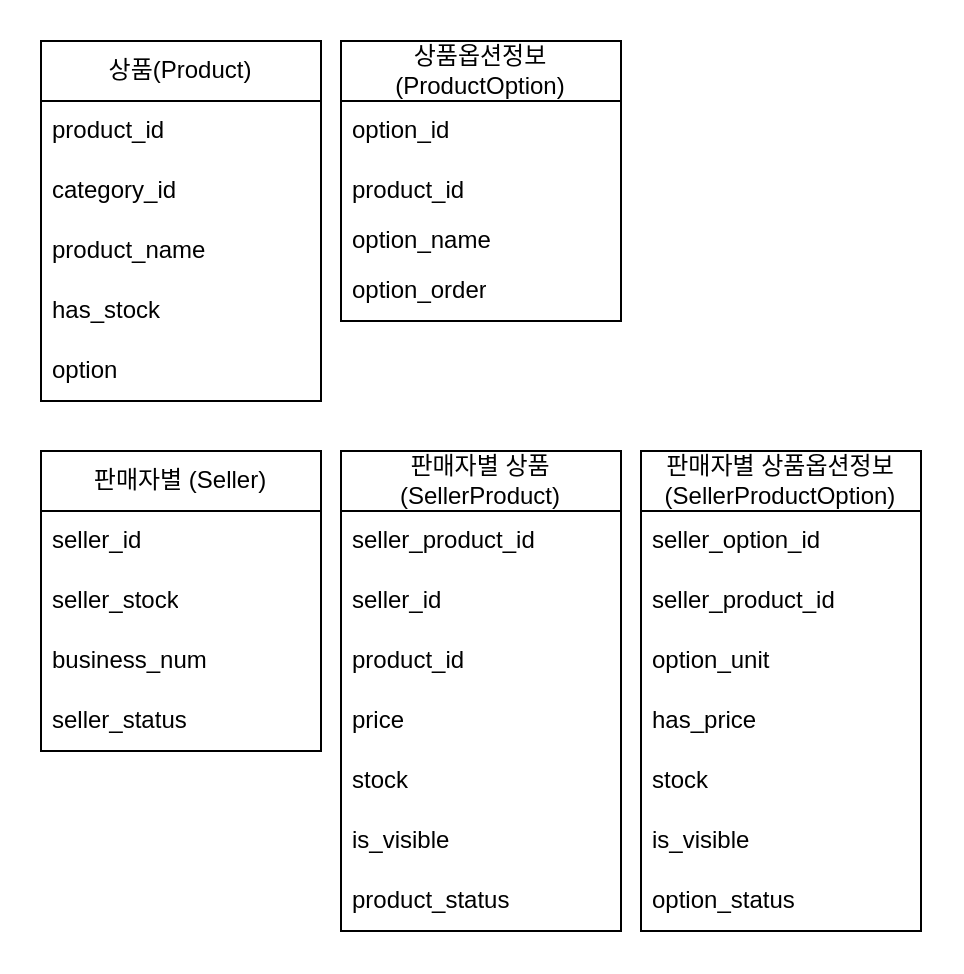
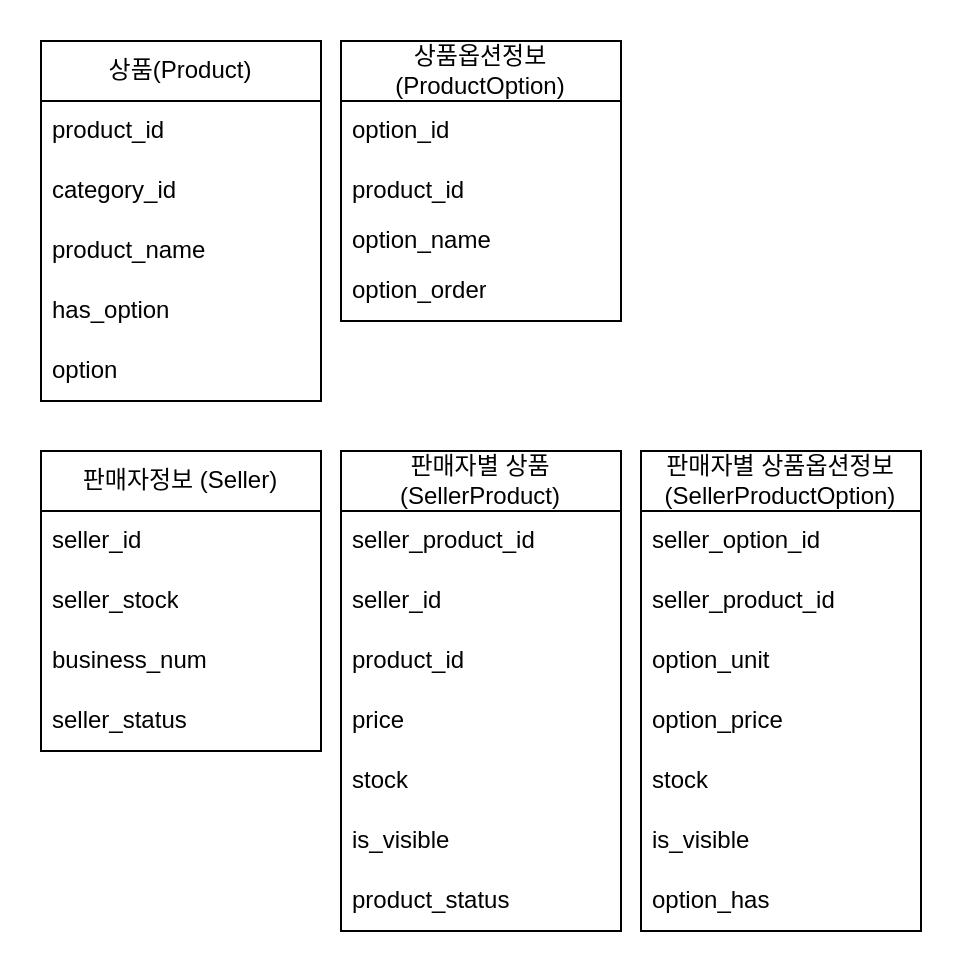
(113, 311) -> (117, 311)
(181, 481) -> (181, 481)
(710, 721) -> (727, 721)
(737, 901) -> (717, 901)
